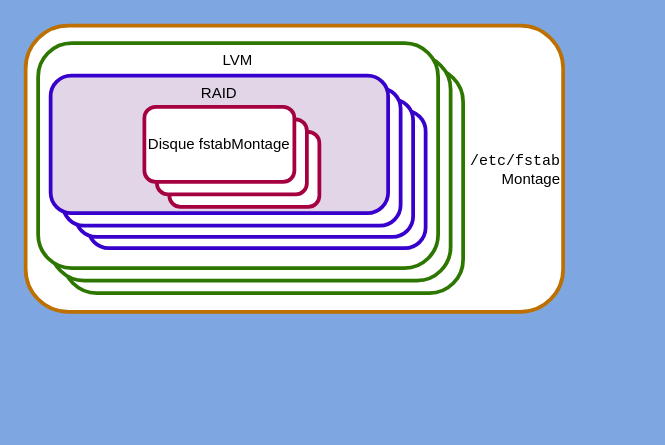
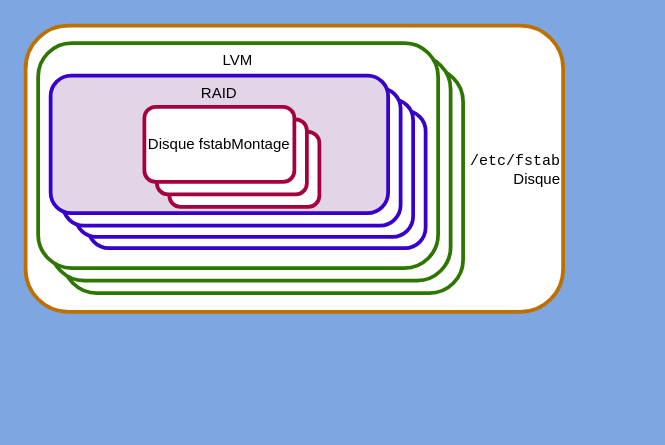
(489, 169) -> (495, 169)
